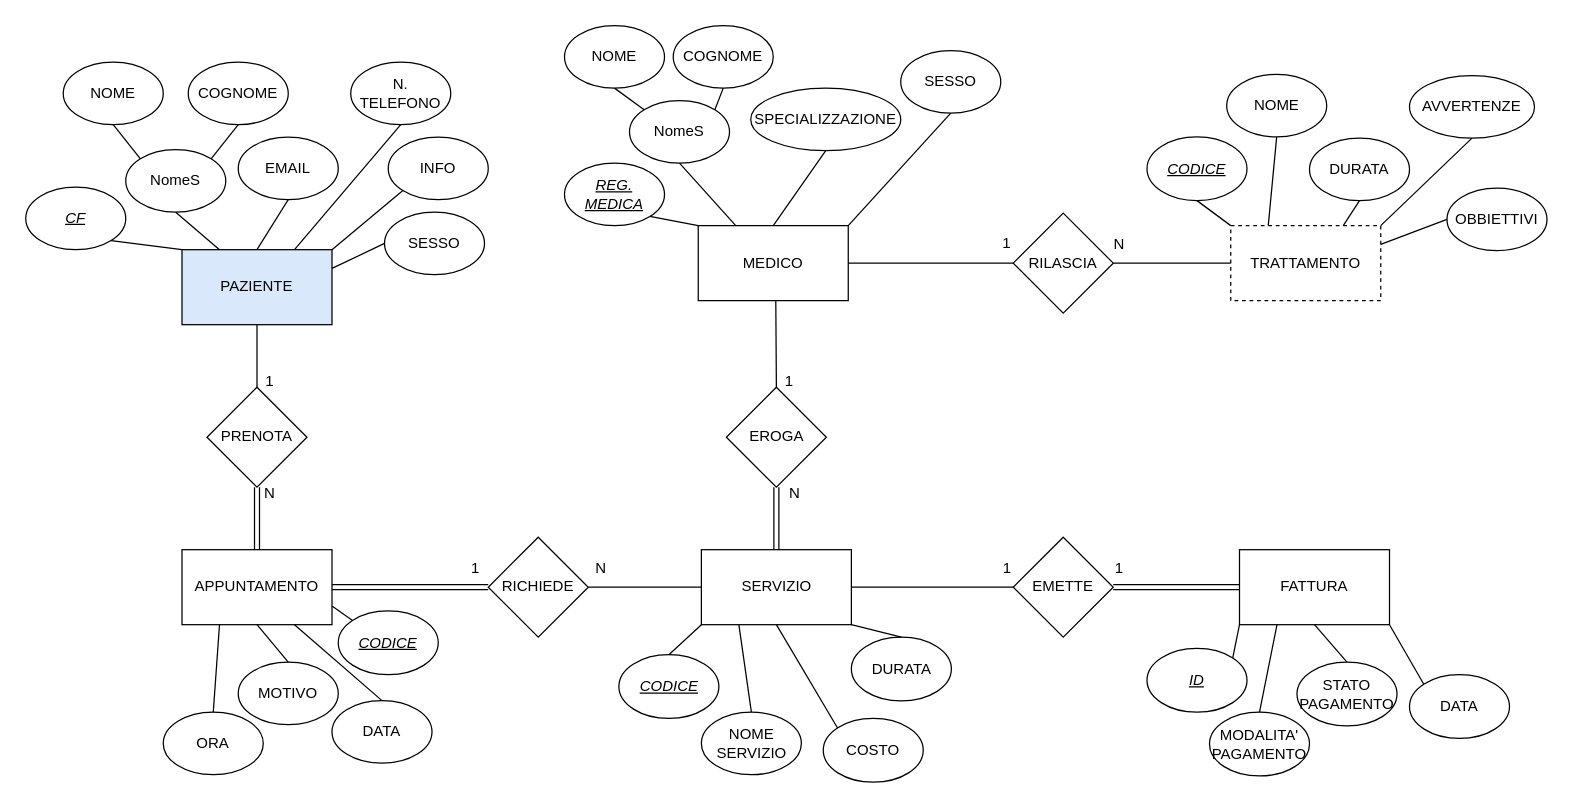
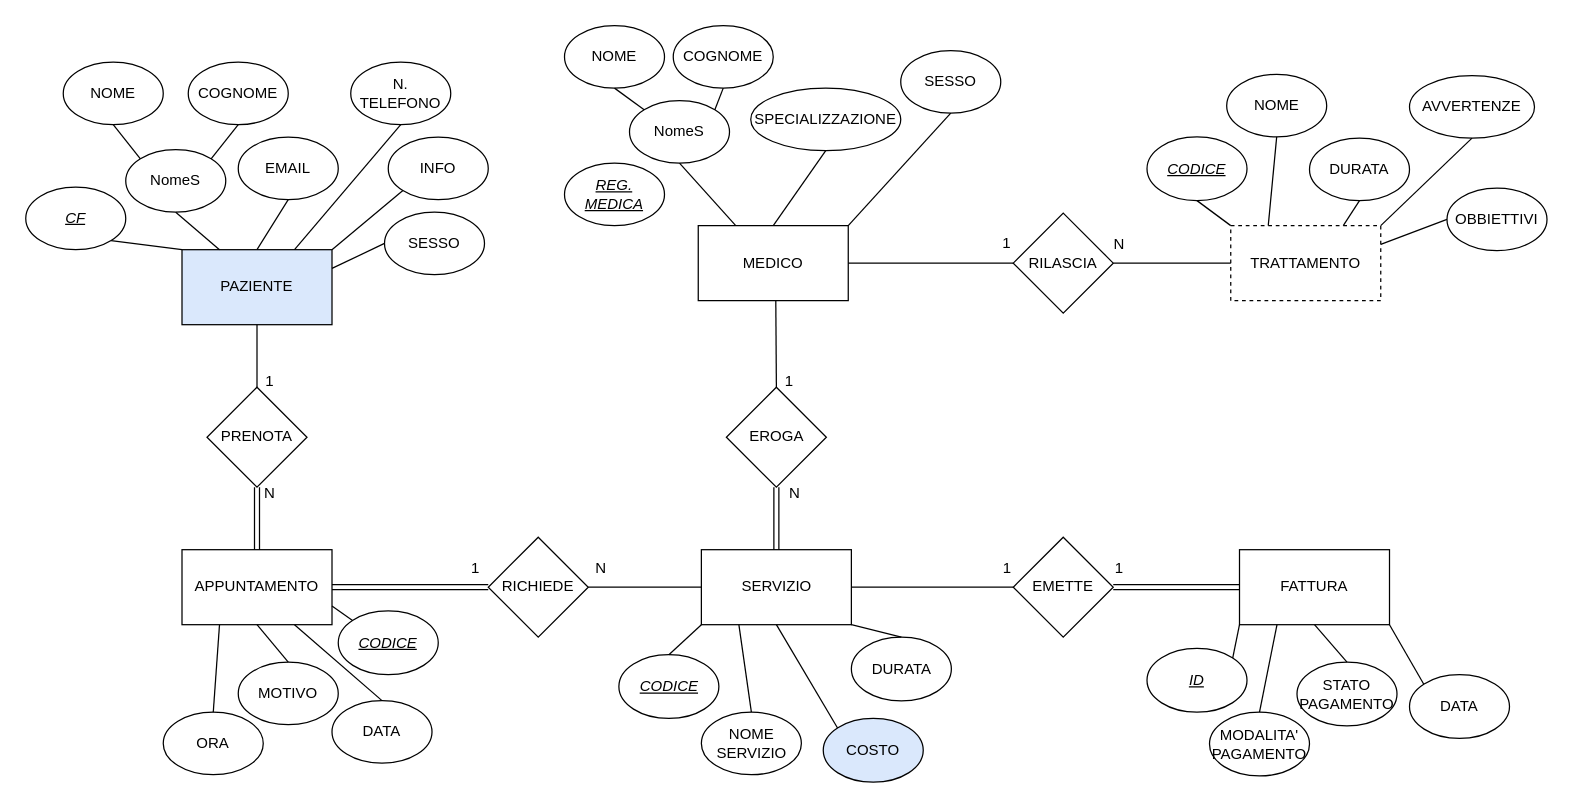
(673, 221) -> none
(873, 750) -> (873, 750)
